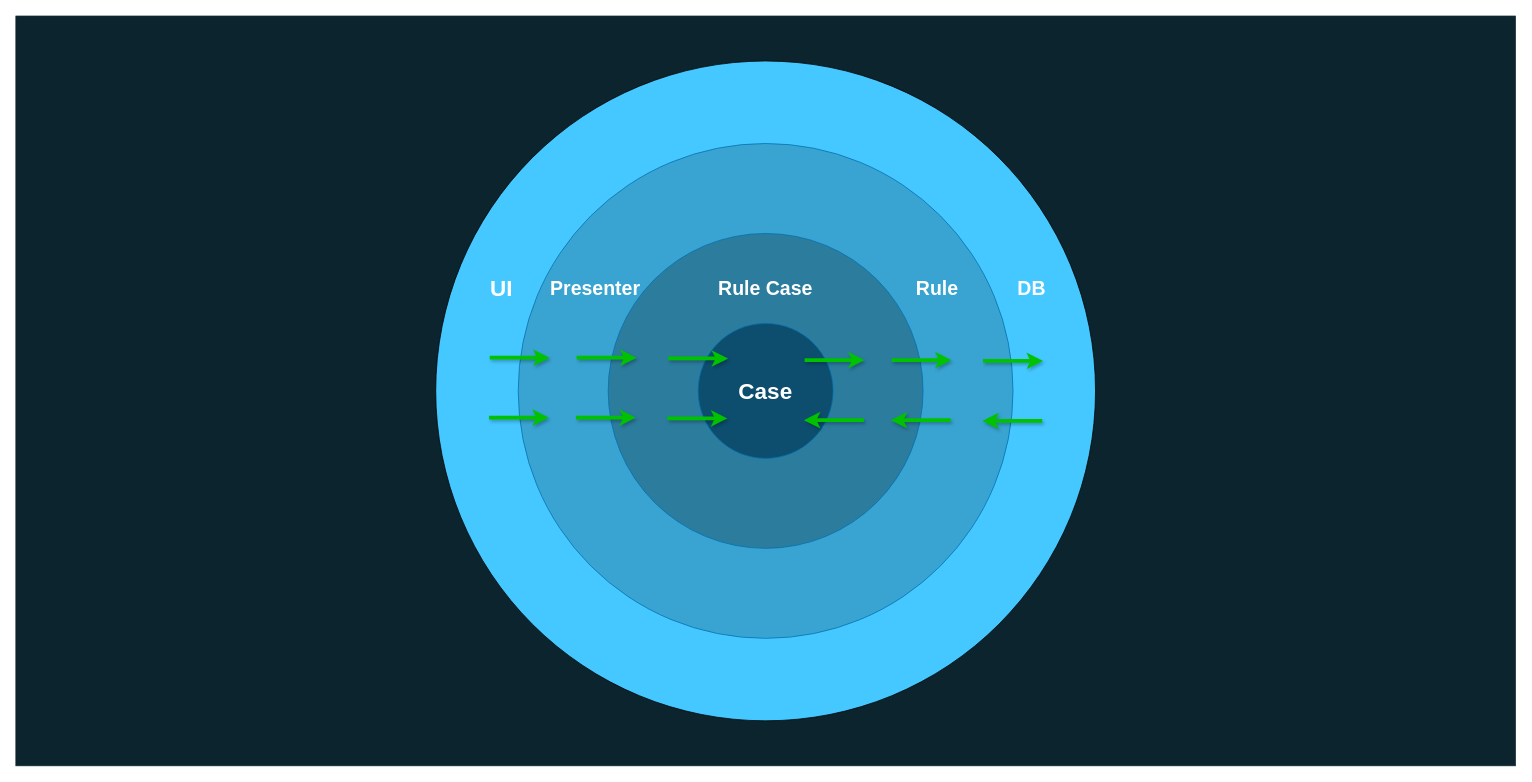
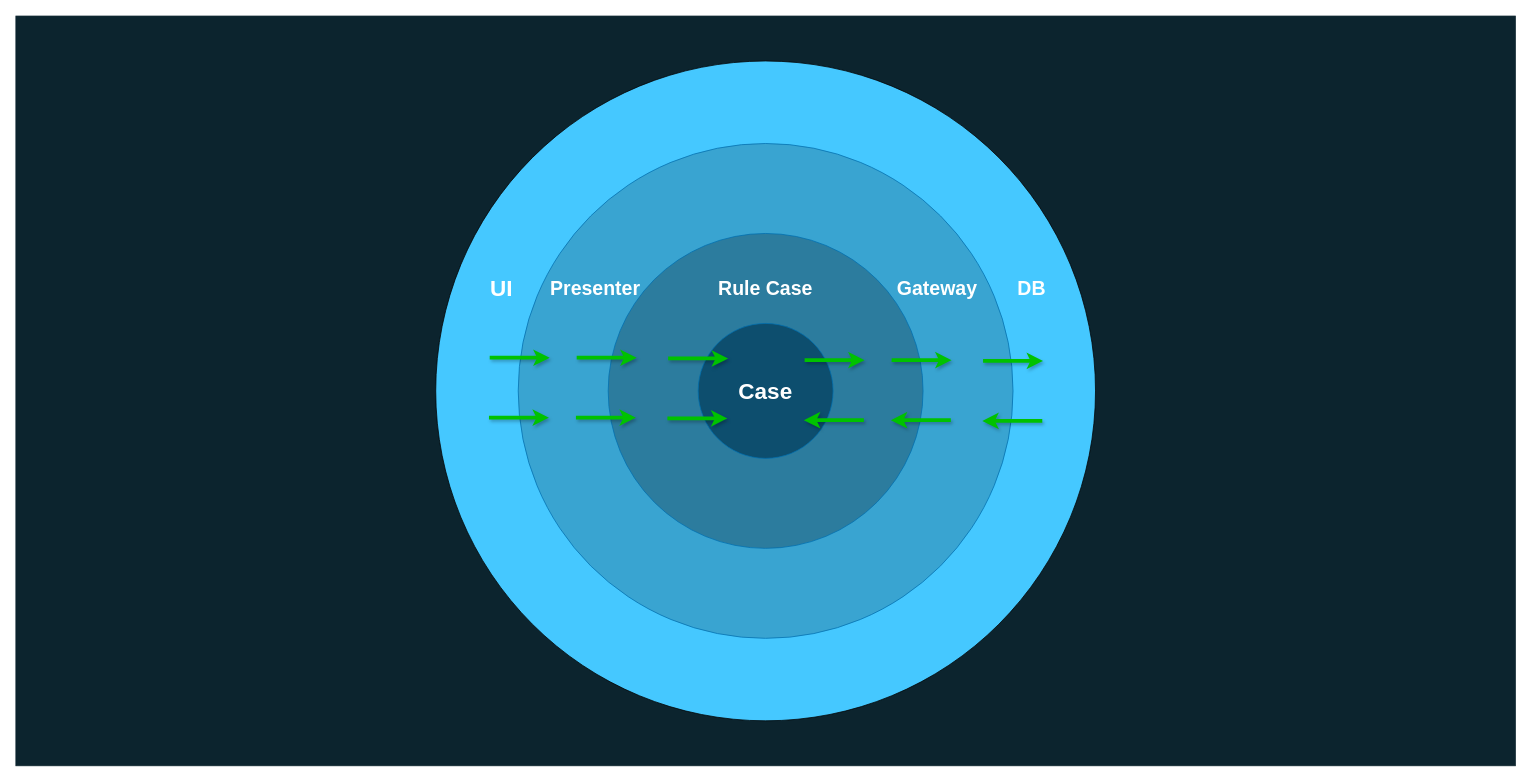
(937, 288) -> (937, 288)
